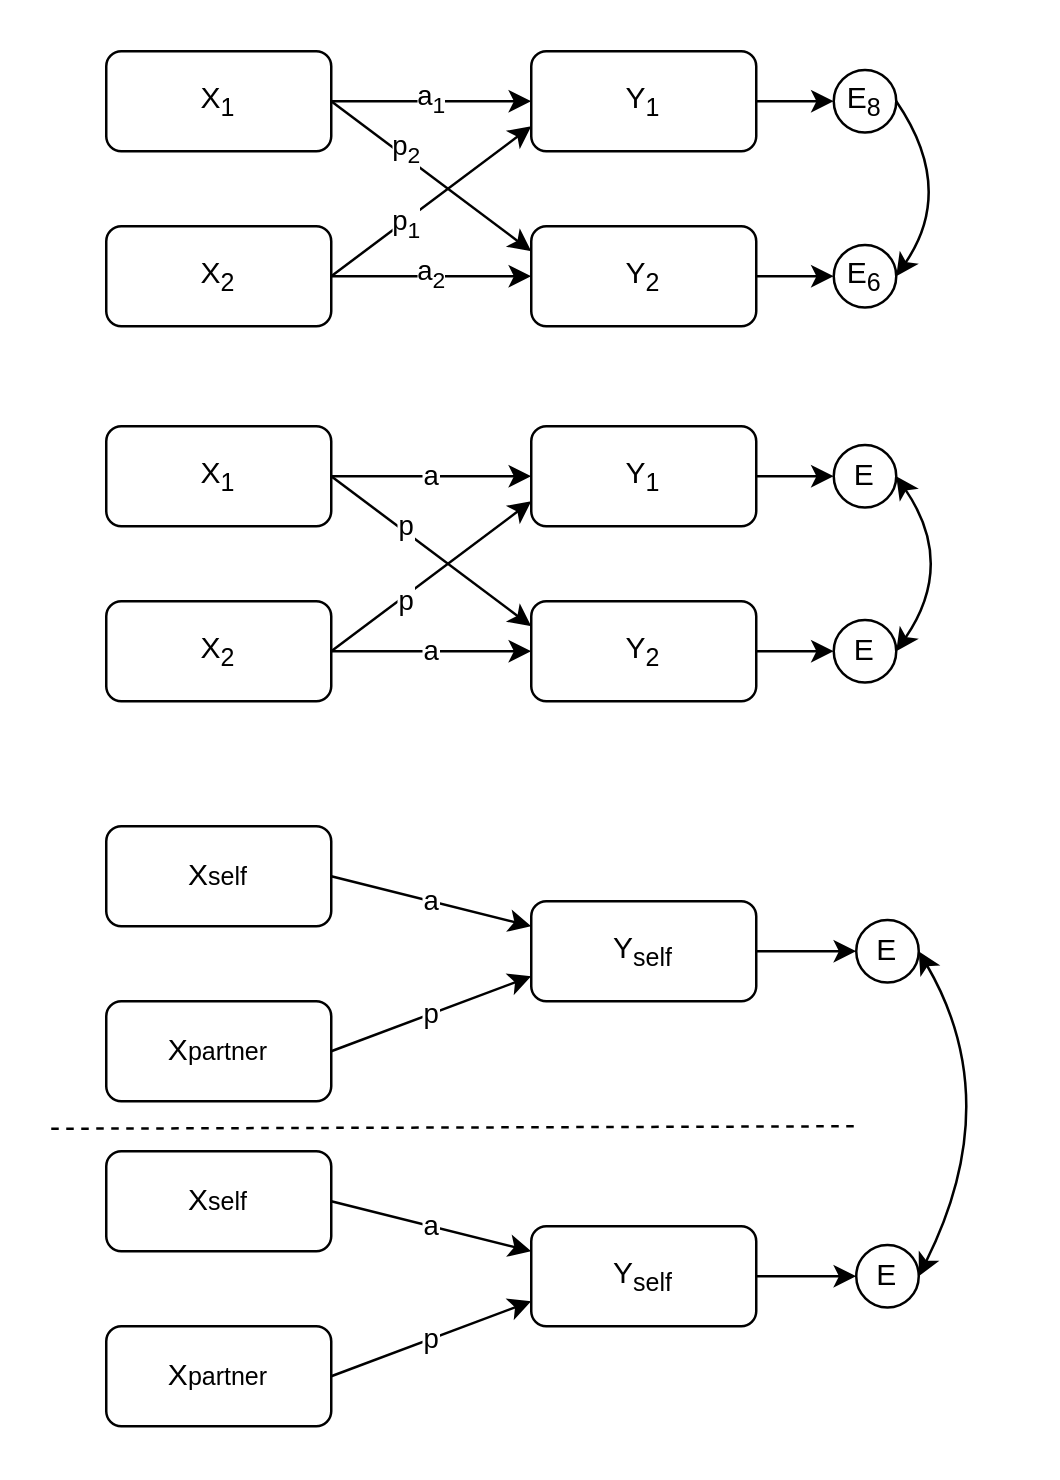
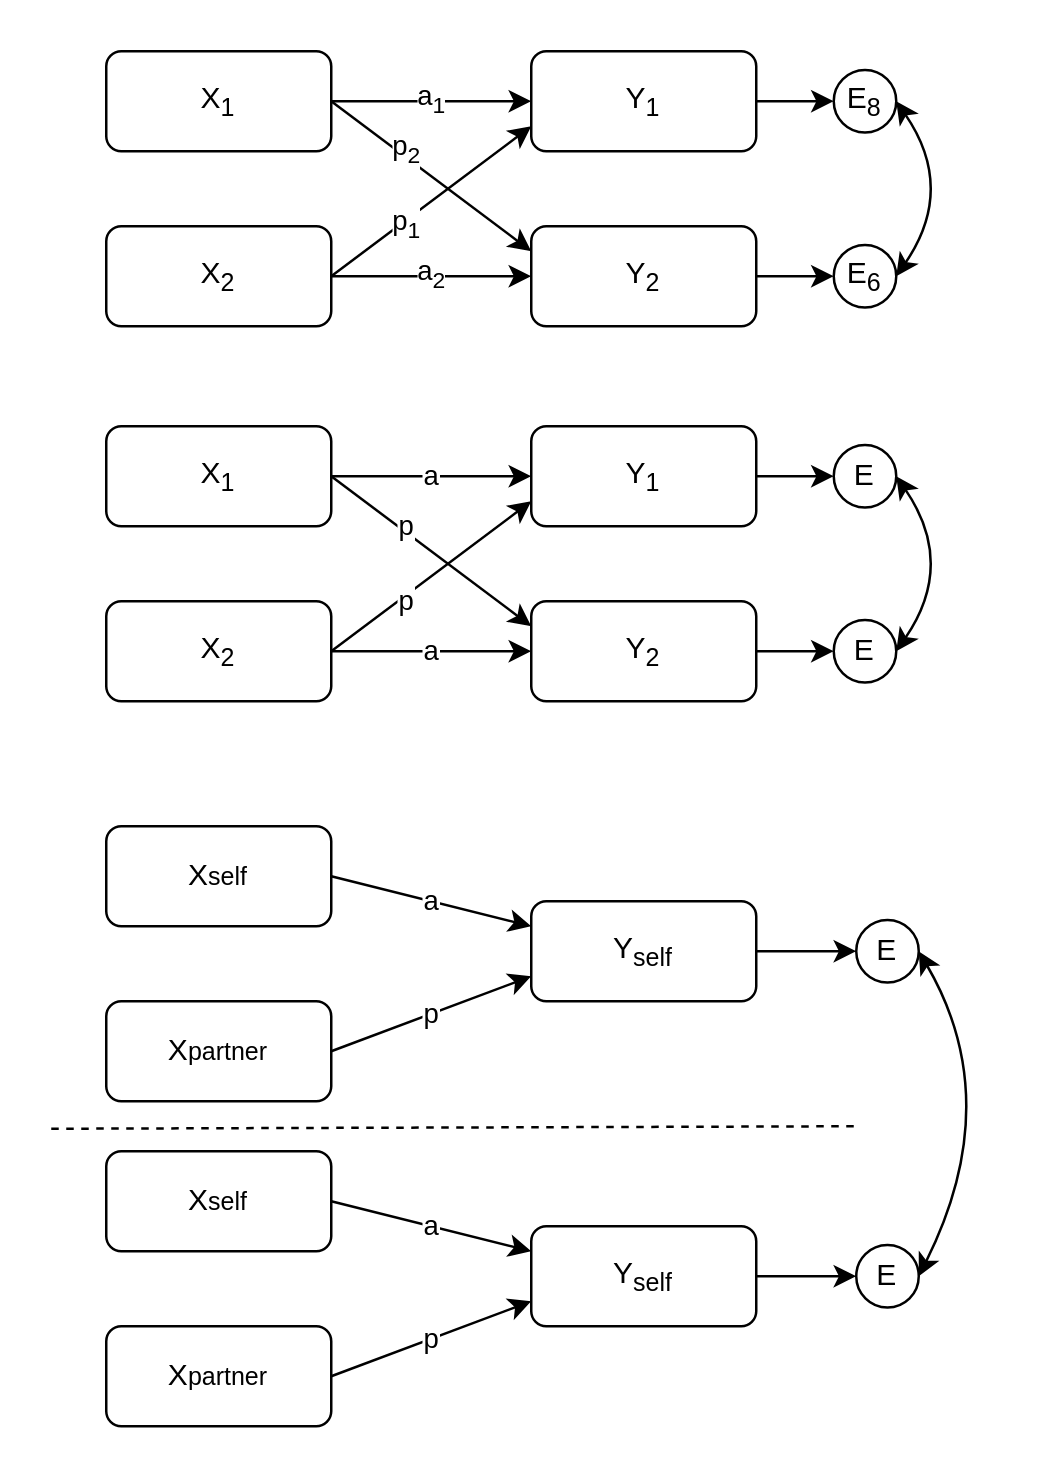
(925, 165) -> (930, 173)
